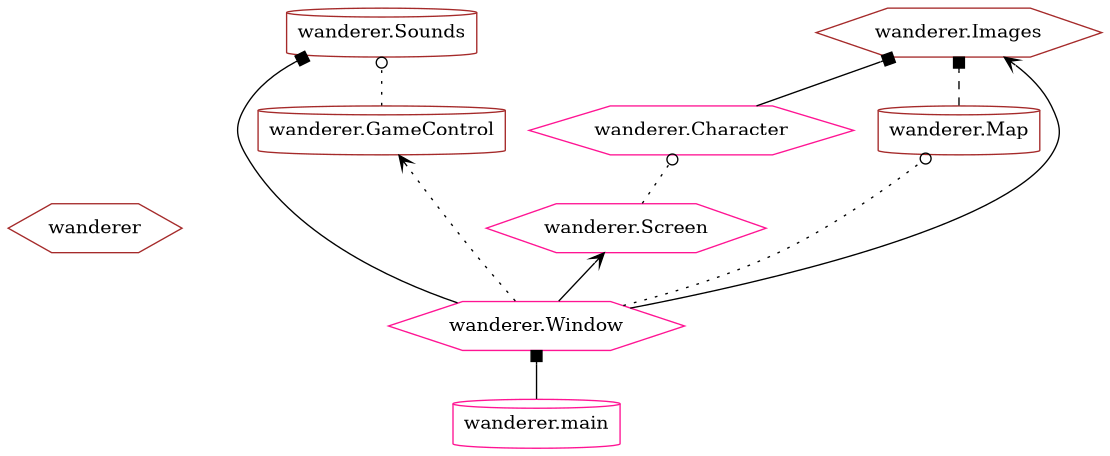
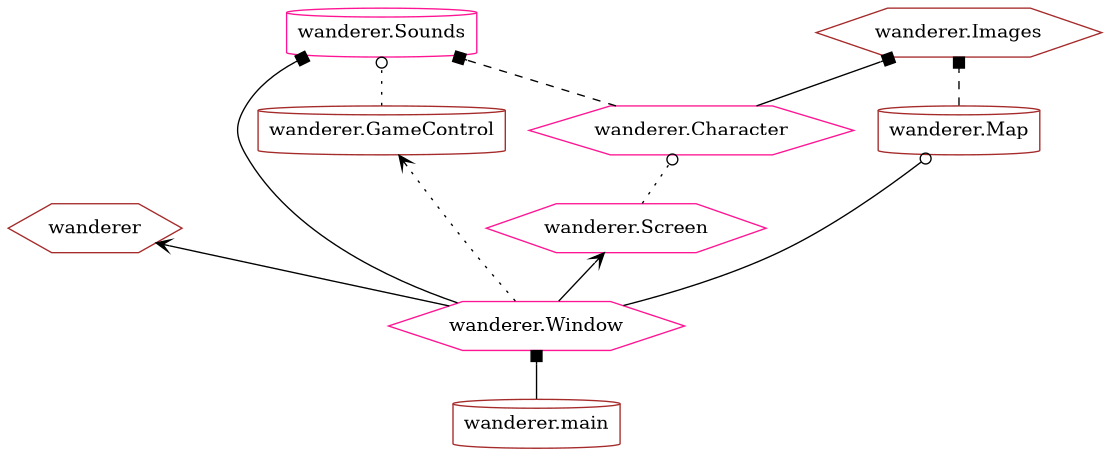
(382, 33) -> (382, 33)
none -> (542, 83)
(902, 239) -> (309, 276)
(781, 251) -> (781, 251)
(537, 424) -> (537, 424)
